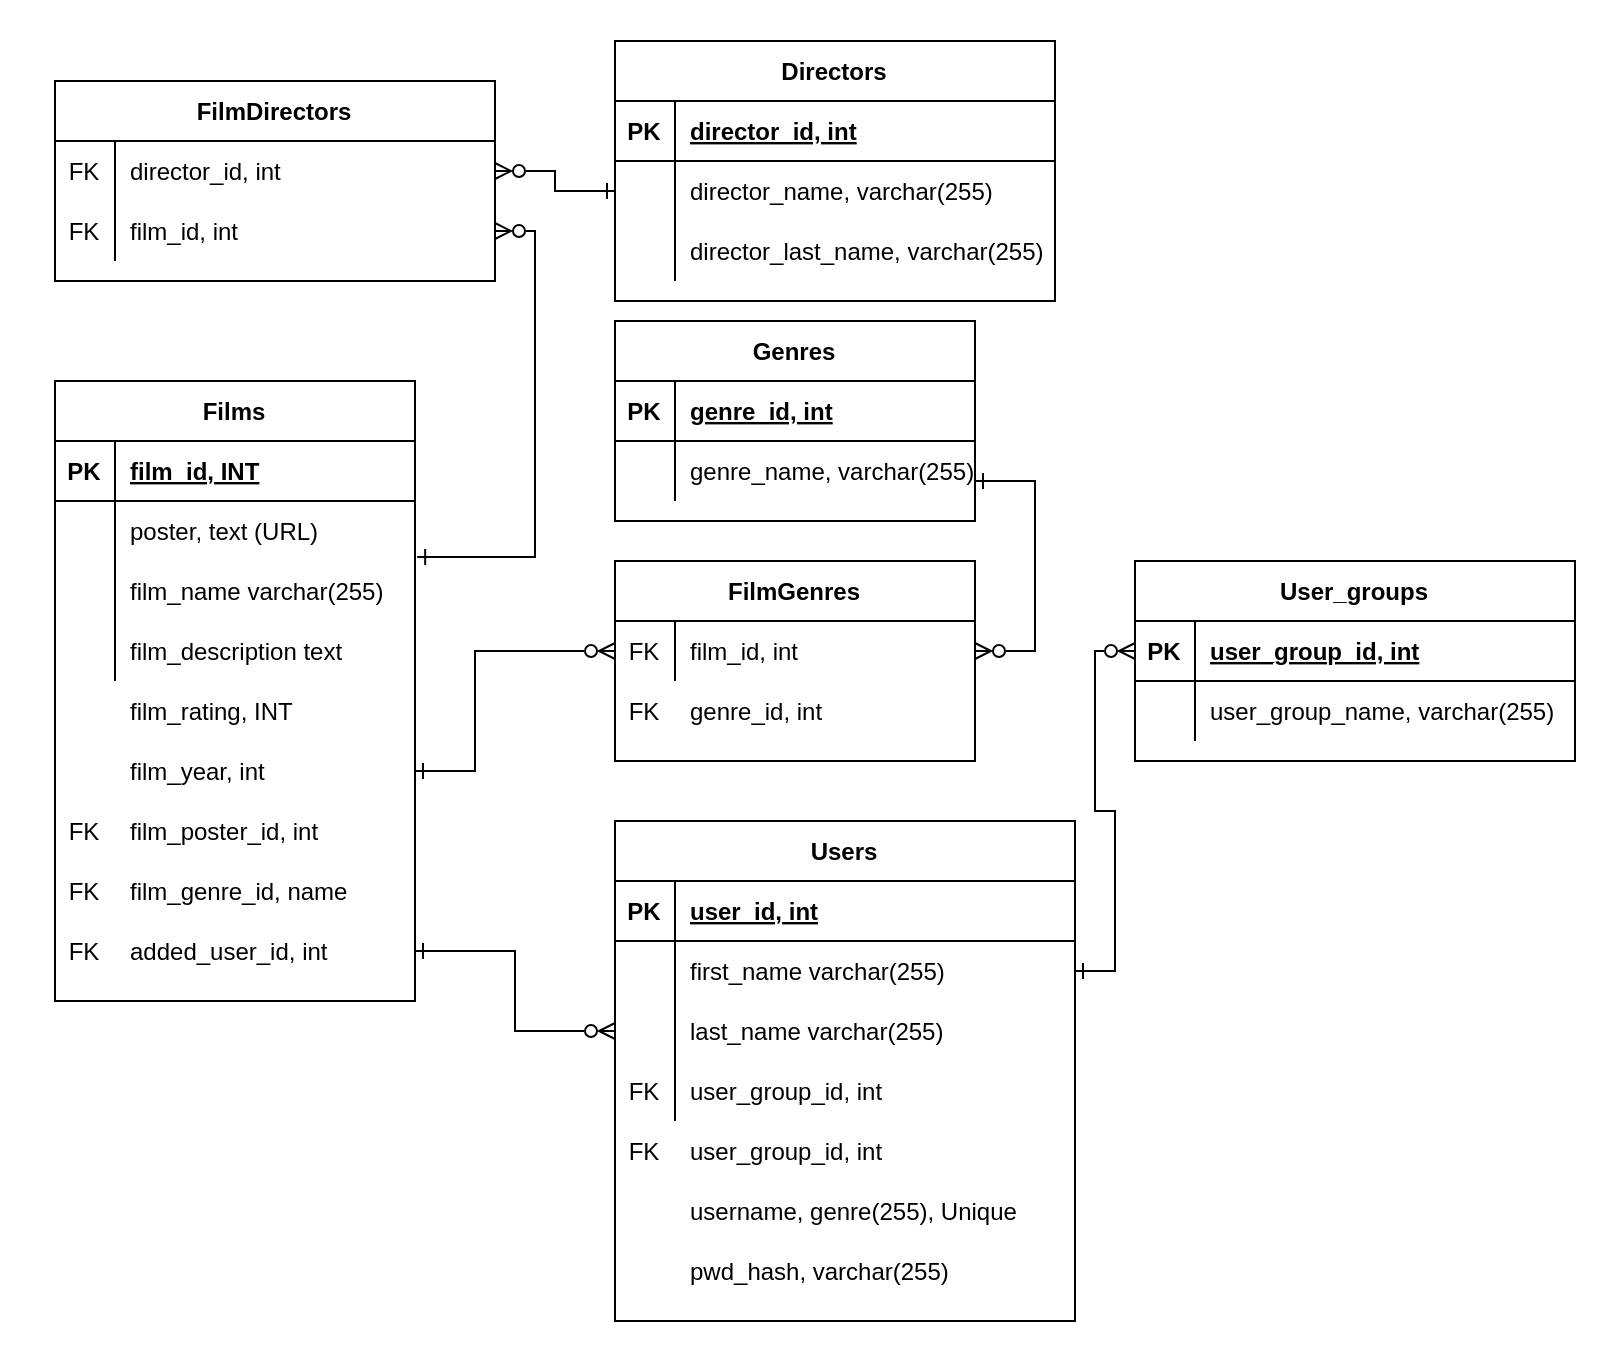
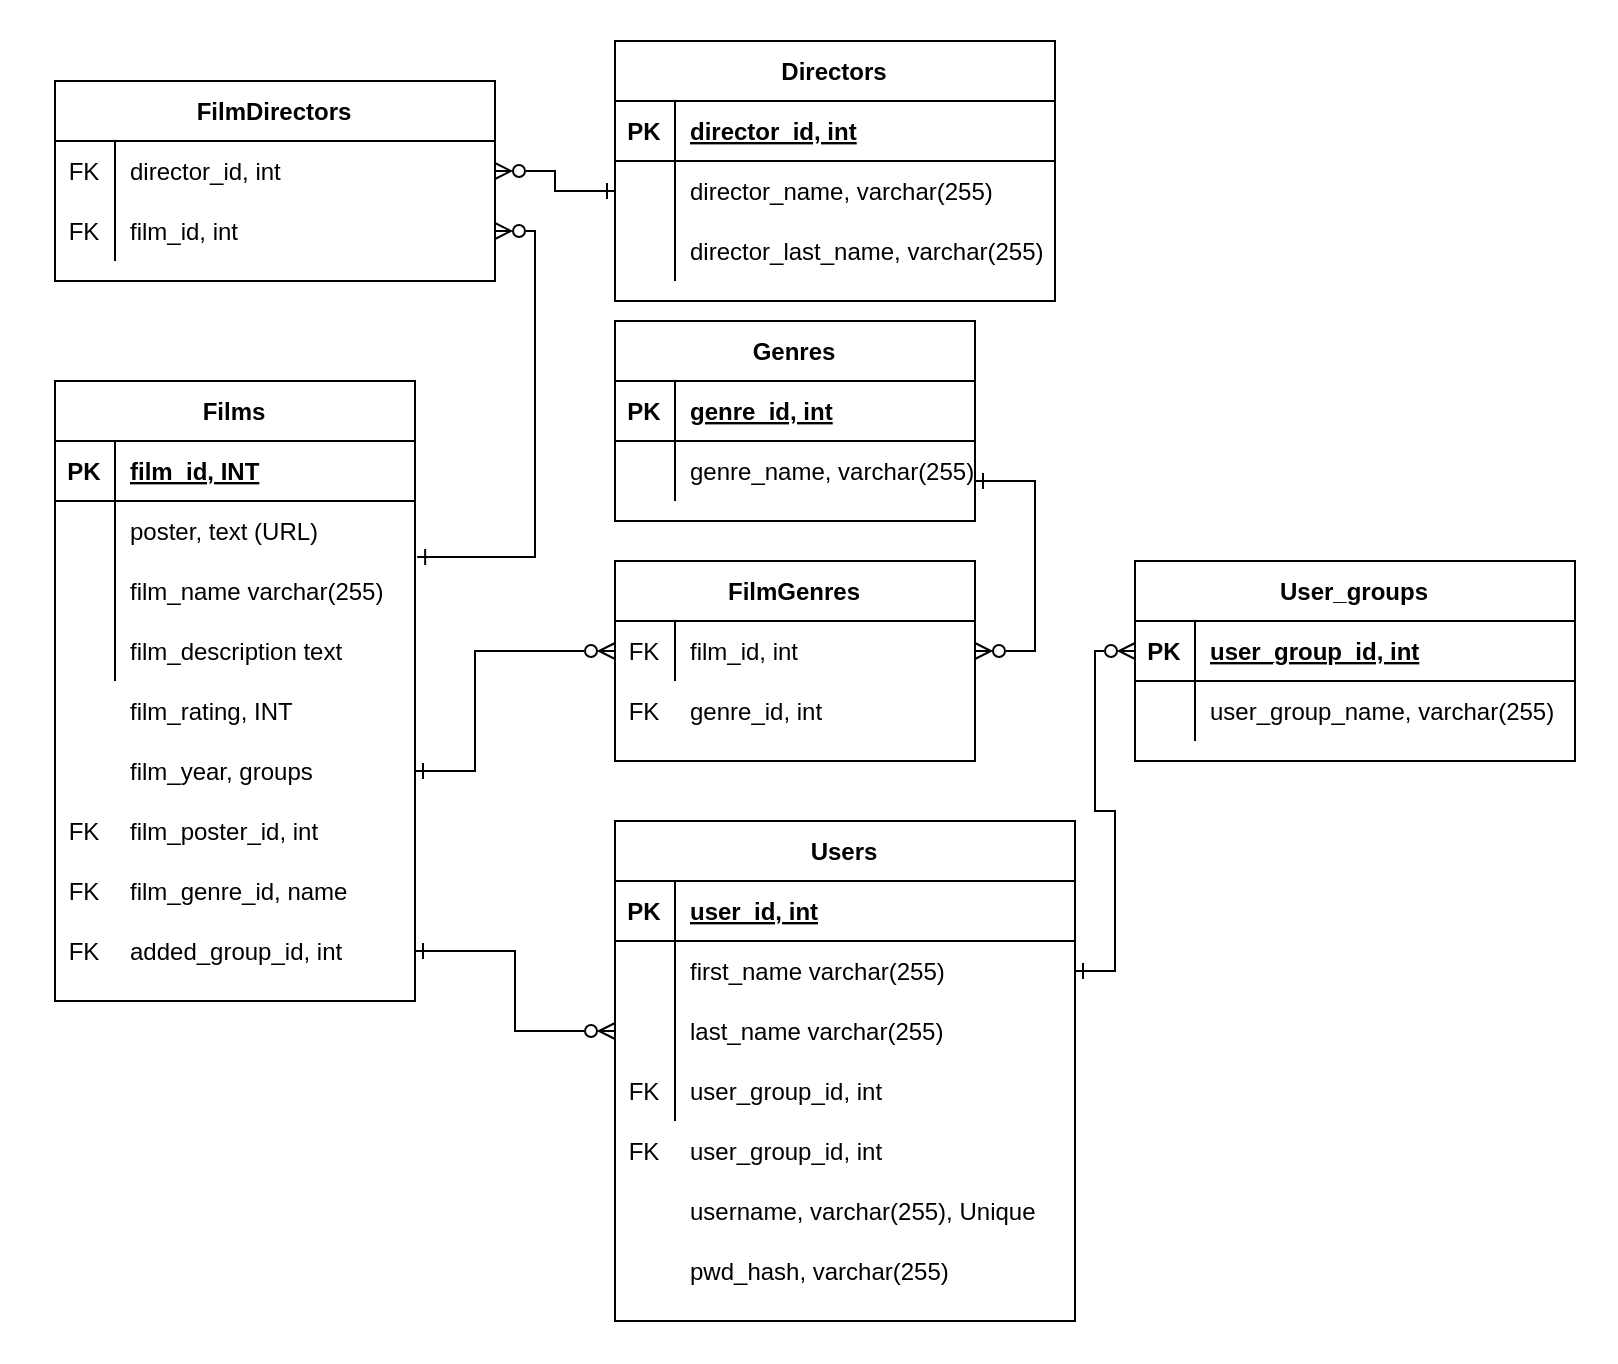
(208, 772) -> (232, 772)
(238, 952) -> (245, 952)
(863, 1212) -> (876, 1212)
